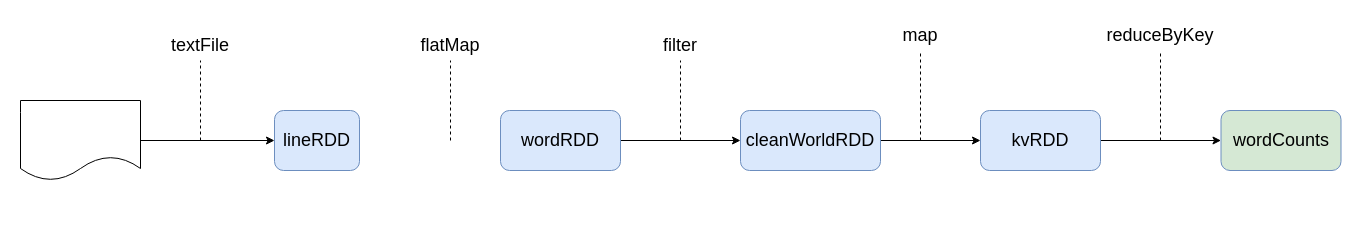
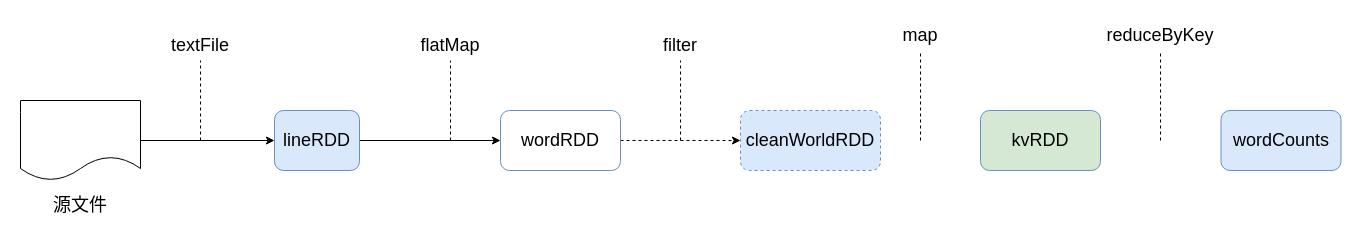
none -> (427, 141)
(561, 141) -> (561, 141)
(678, 141) -> (678, 141)
(811, 141) -> (811, 141)
(927, 141) -> none
(1041, 141) -> (1041, 141)
(1158, 141) -> none
(1281, 141) -> (1281, 141)
none -> (81, 206)
